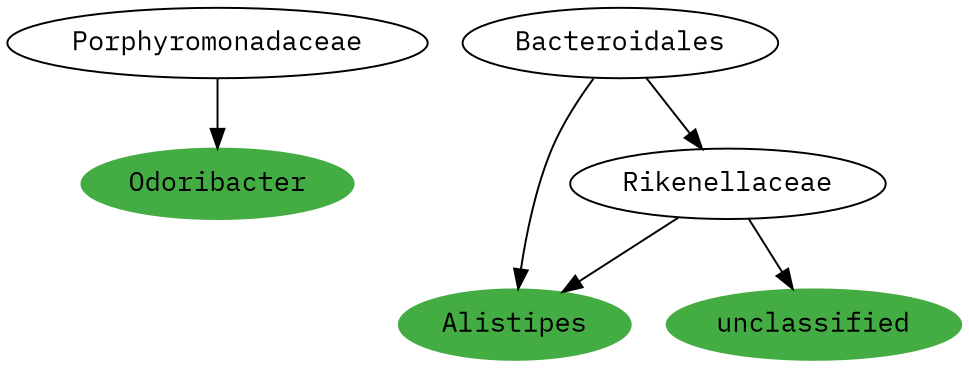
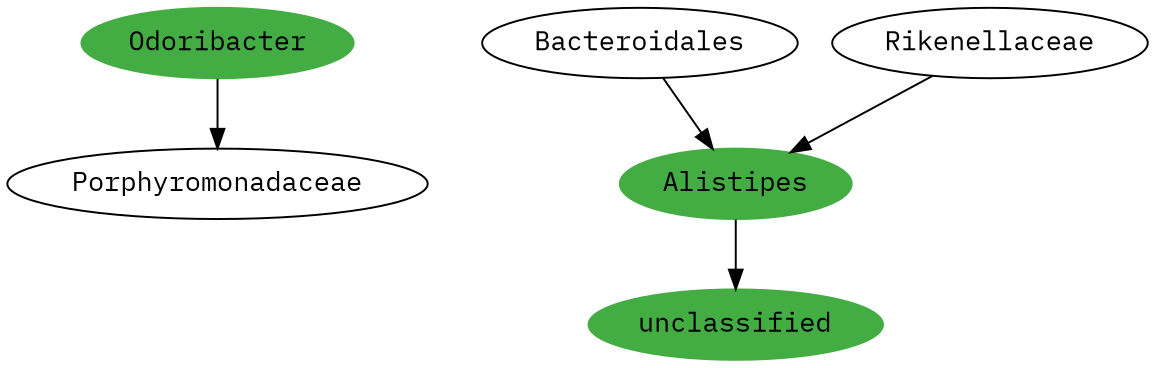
(218, 104) -> (218, 104)
(668, 106) -> none
(765, 245) -> (736, 245)
